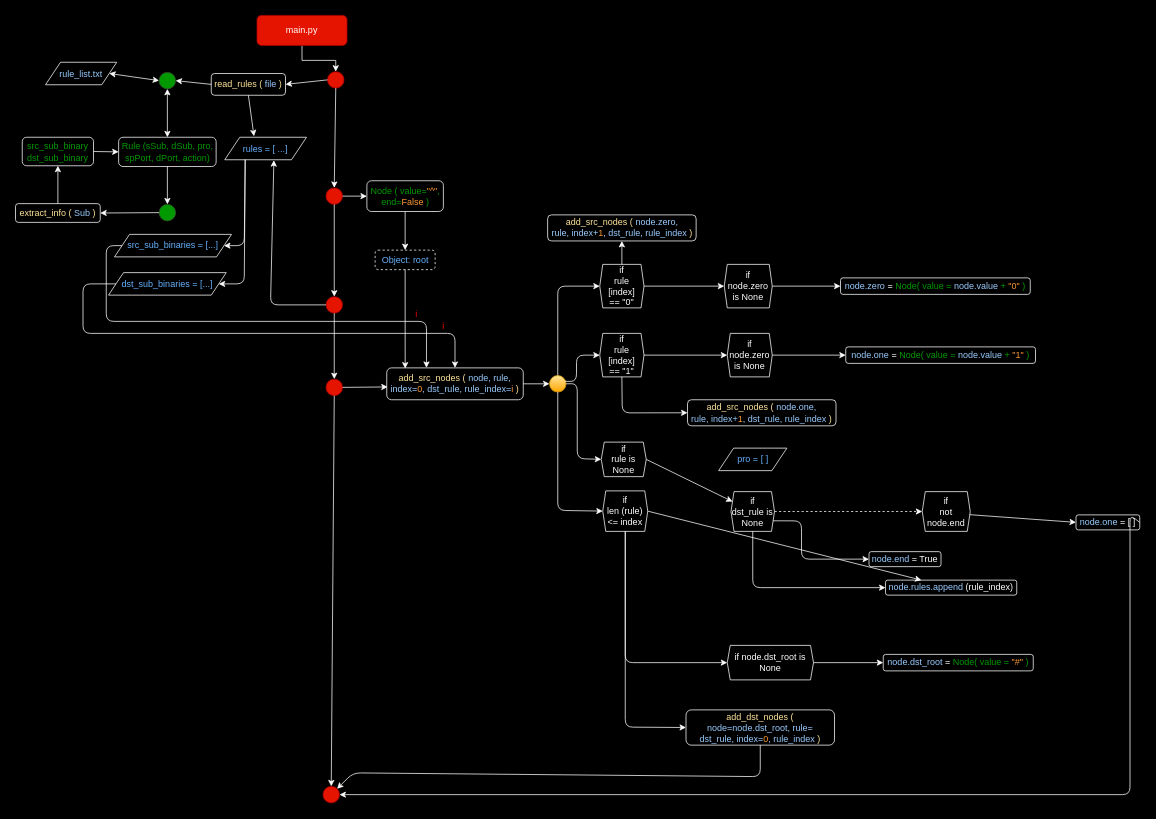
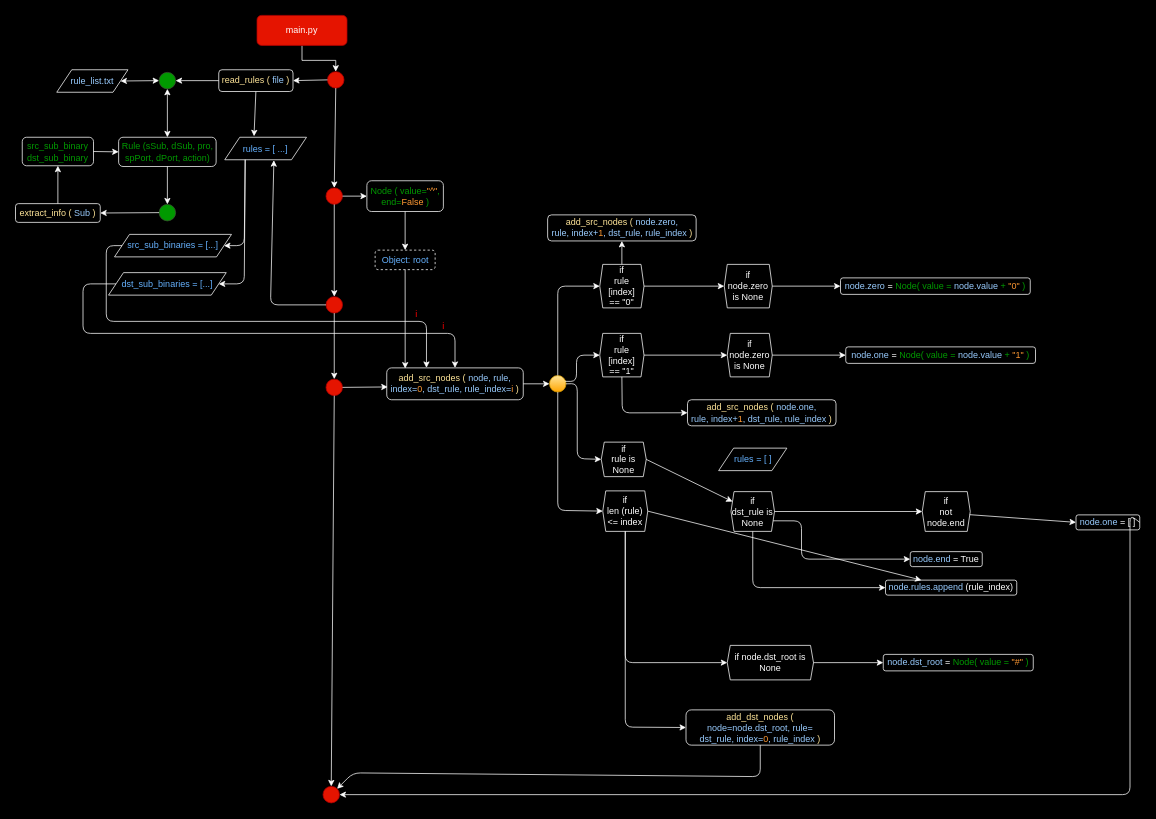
(81, 74) -> (92, 81)
(248, 84) -> (256, 81)
(753, 459) -> (753, 459)
(847, 512) -> (847, 512)
(905, 559) -> (946, 559)
